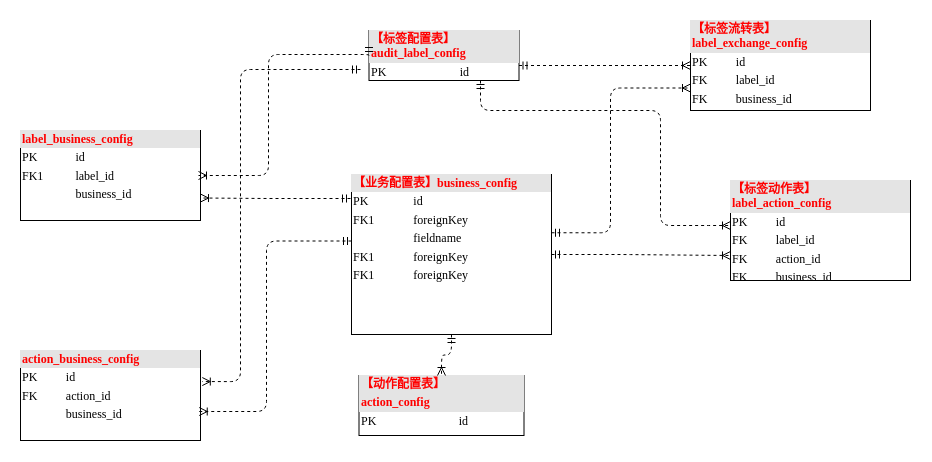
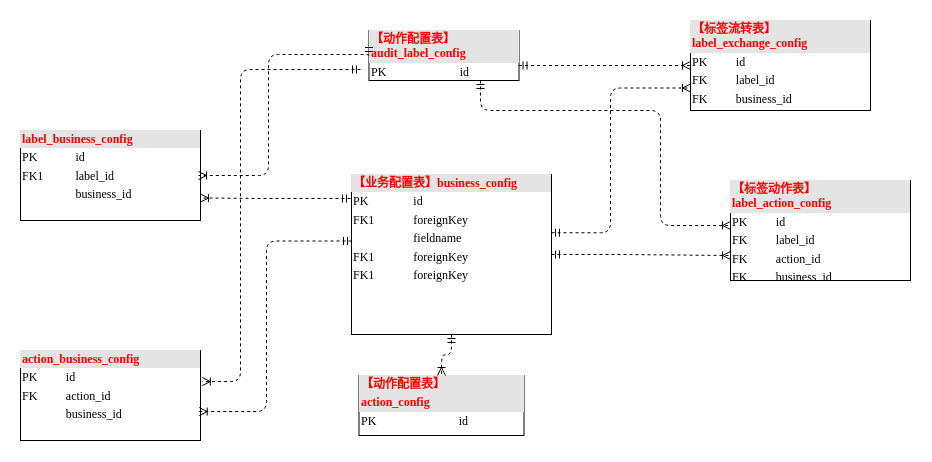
(424, 52) -> (424, 52)
